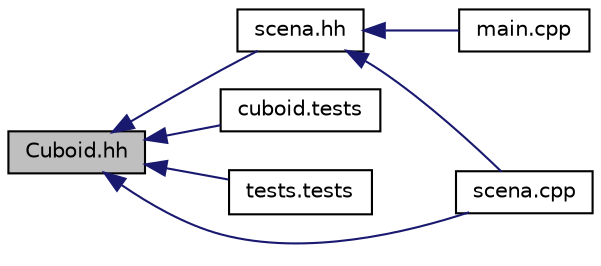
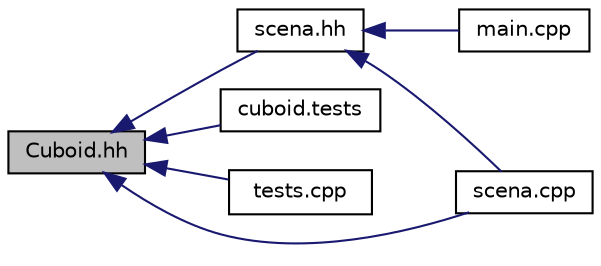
(300, 192) -> (300, 192)
